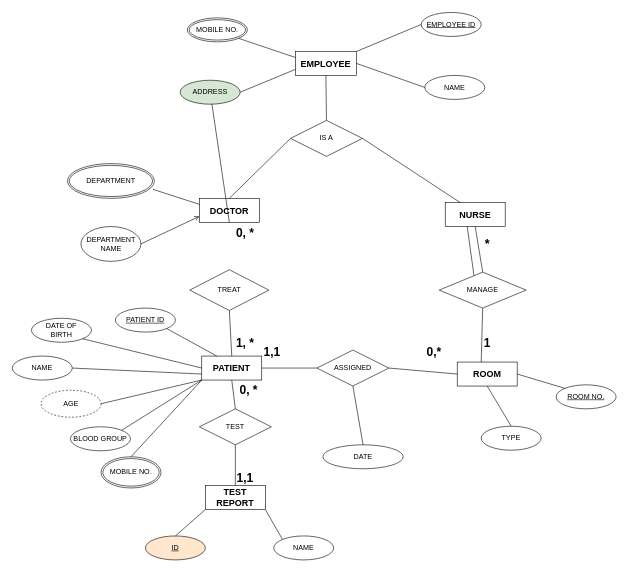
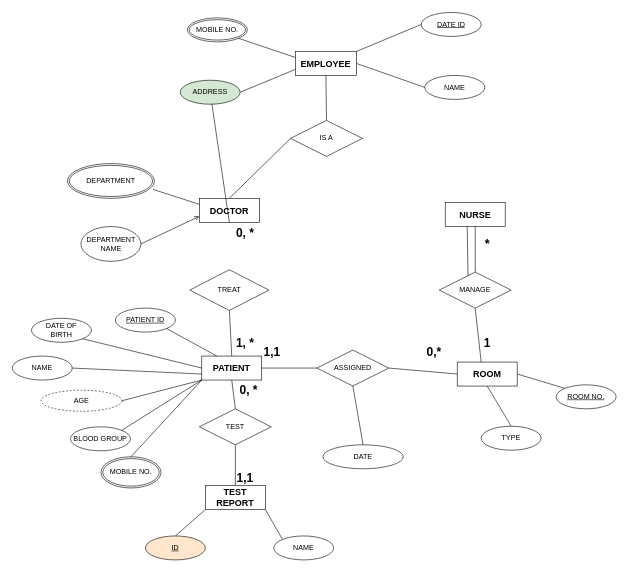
(452, 24) -> (452, 24)
(412, 170) -> none
(483, 290) -> (476, 290)
(71, 404) -> (82, 401)
